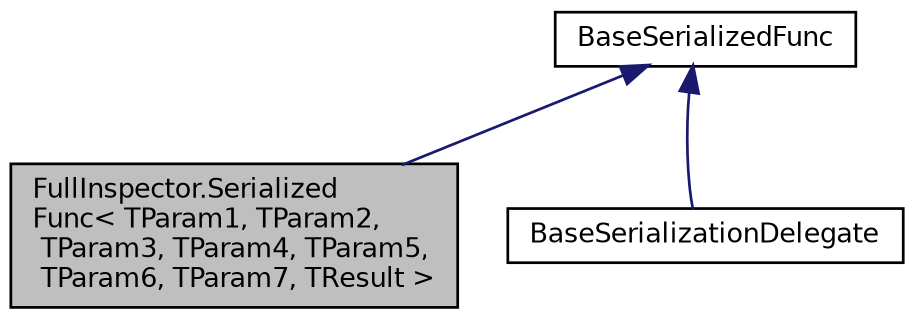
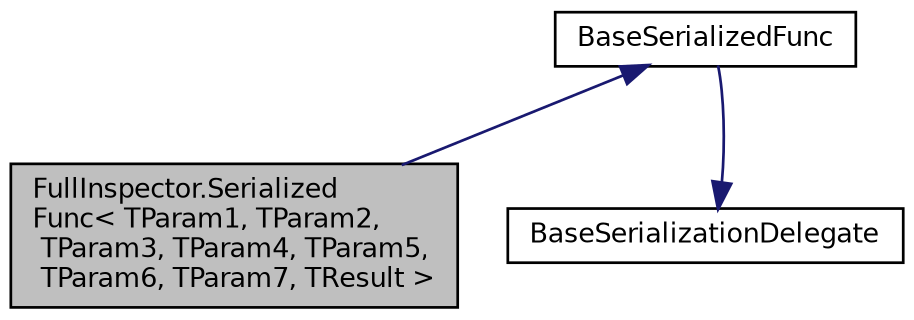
(687, 151) -> (724, 124)
